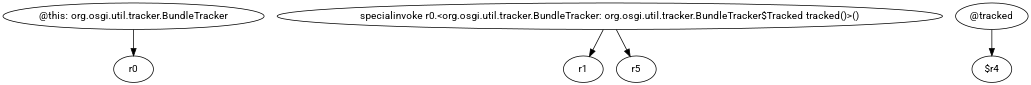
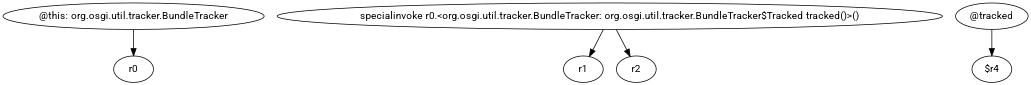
(636, 69) -> (636, 69)
